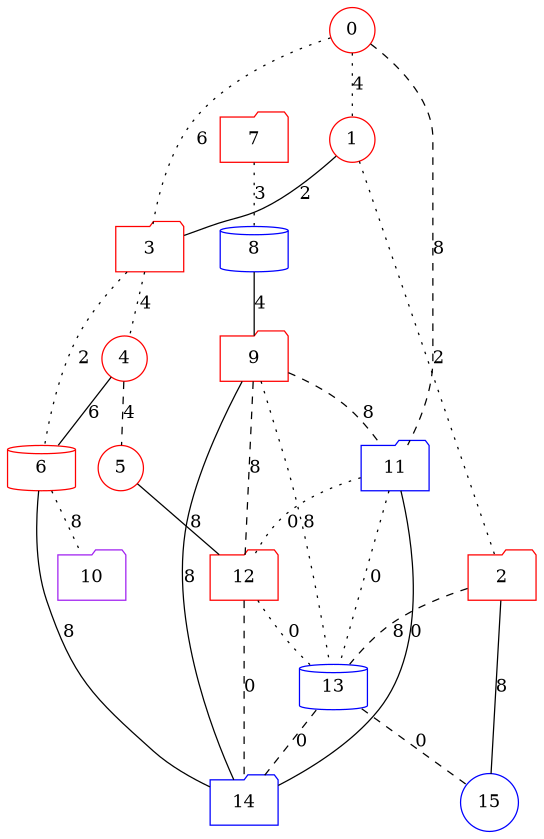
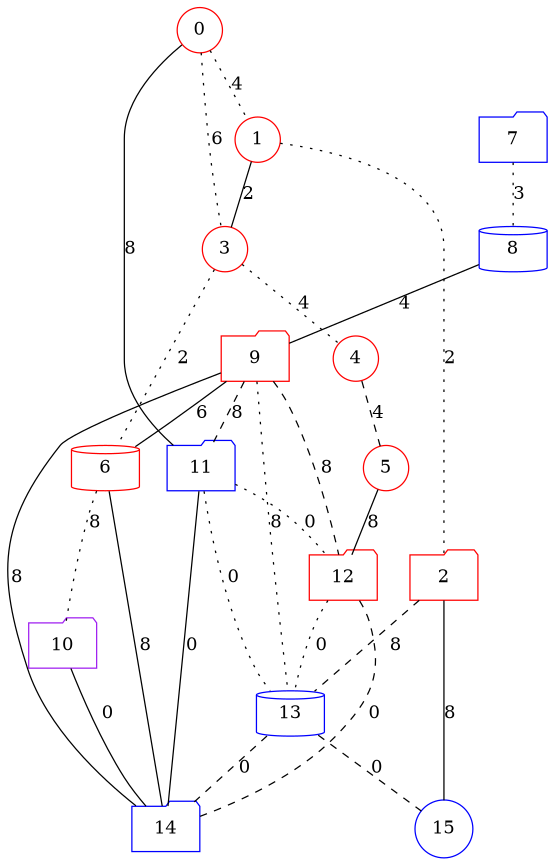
(254, 140) -> (513, 140)
(433, 236) -> (124, 243)
(150, 249) -> (225, 249)
(85, 411) -> (181, 415)
none -> (103, 740)
